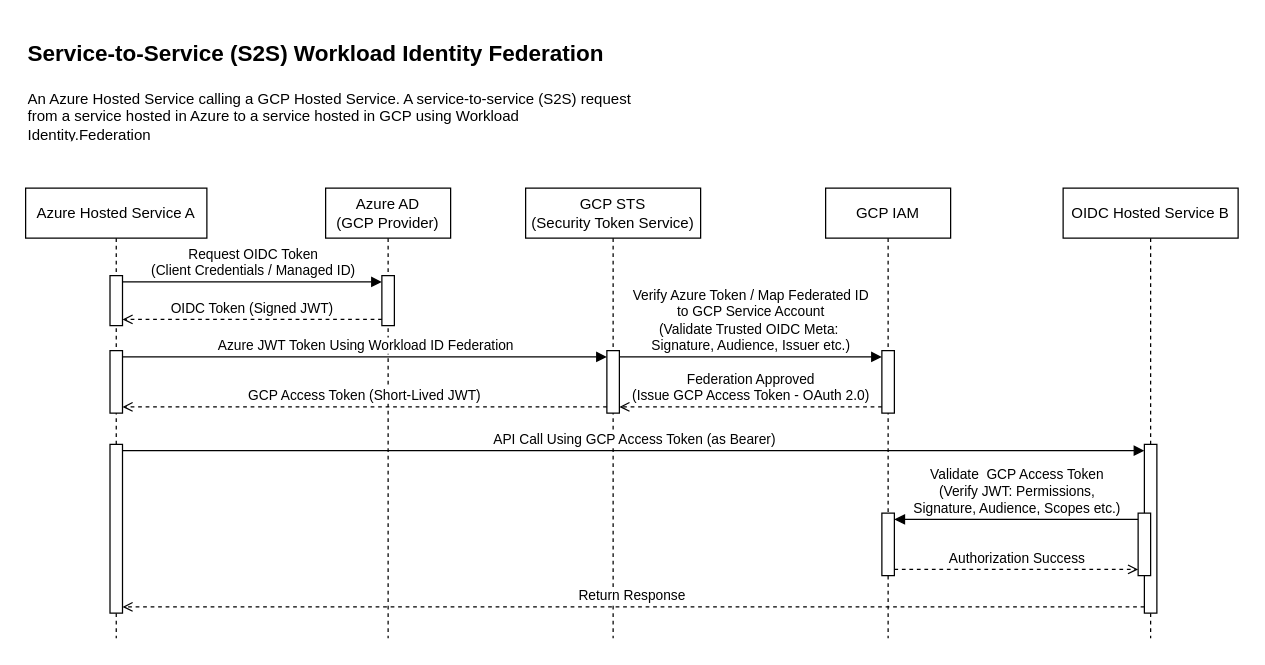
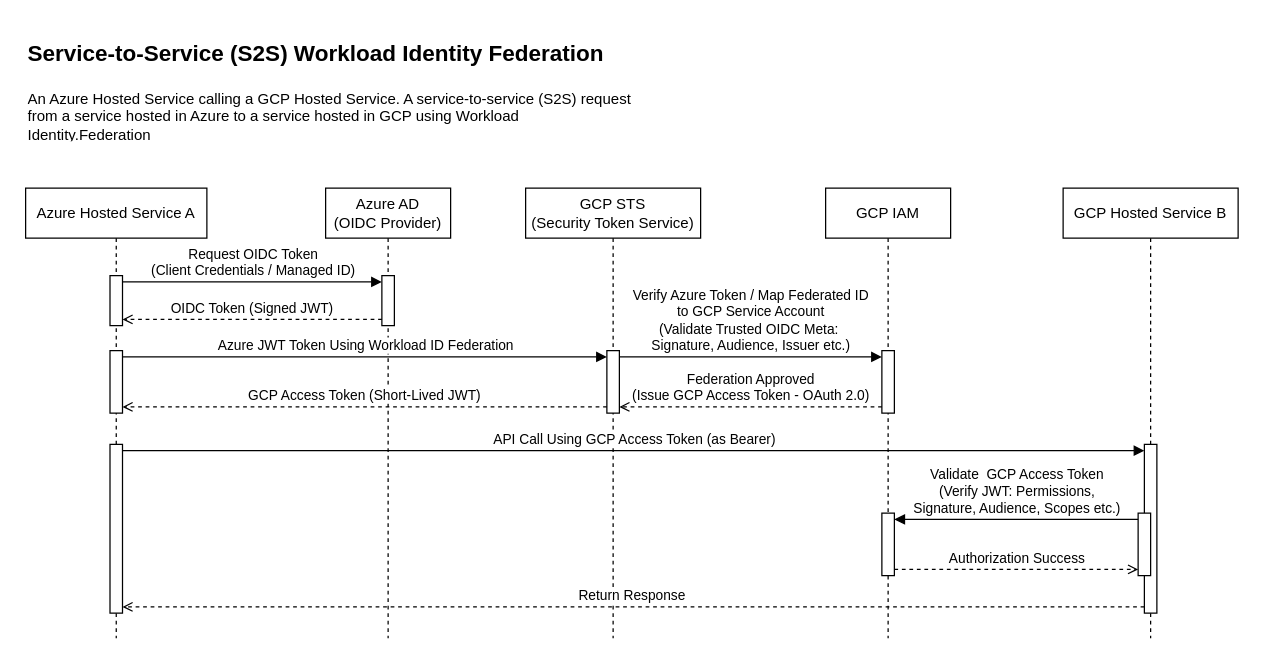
(388, 213) -> (388, 213)
(1151, 213) -> (1151, 213)
